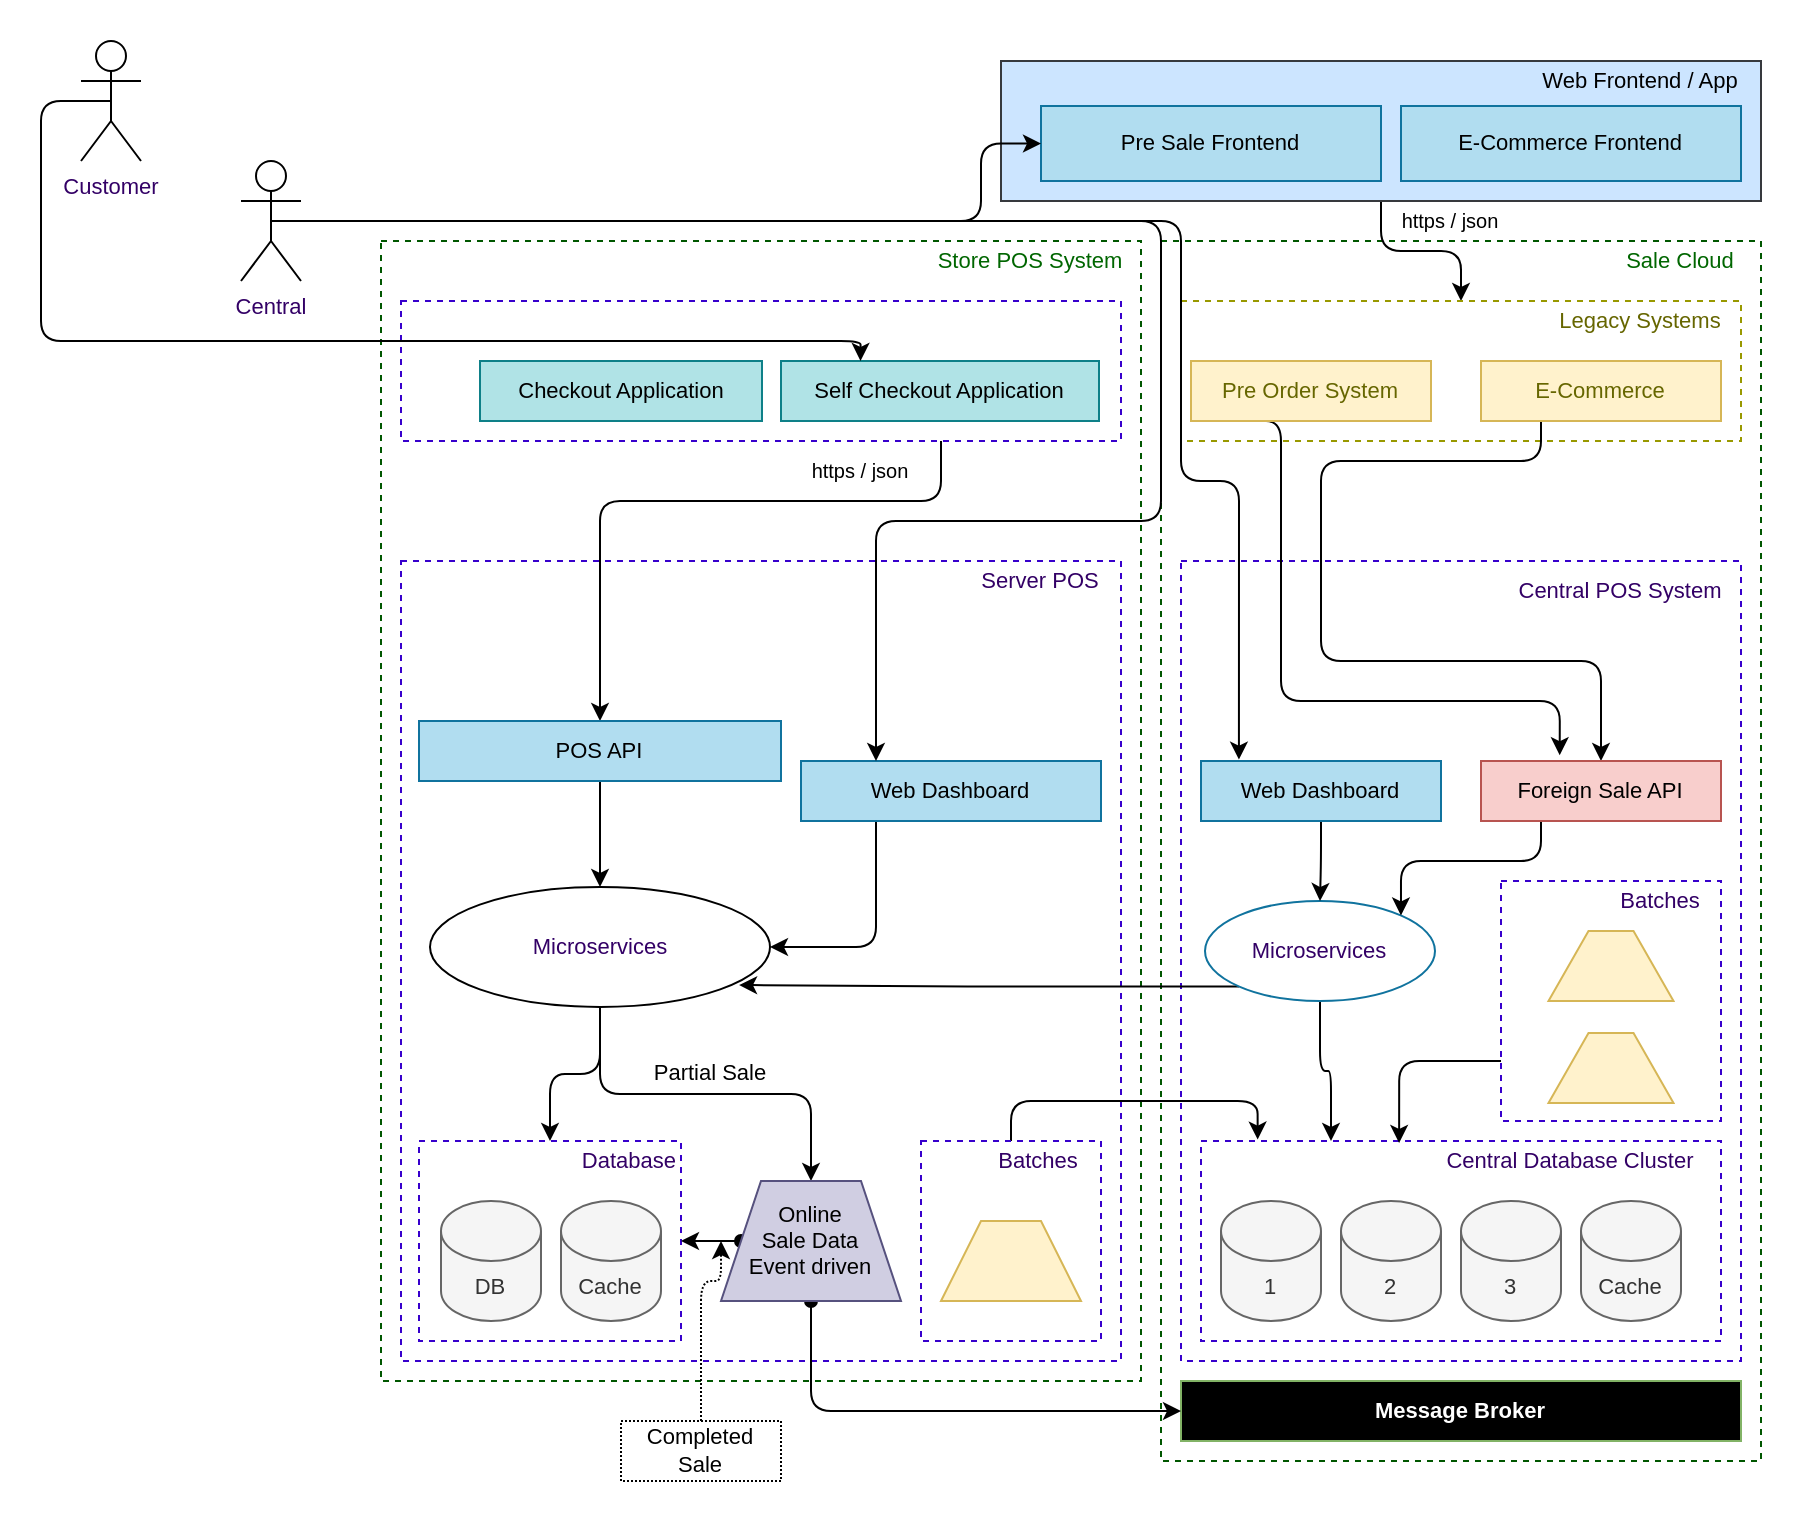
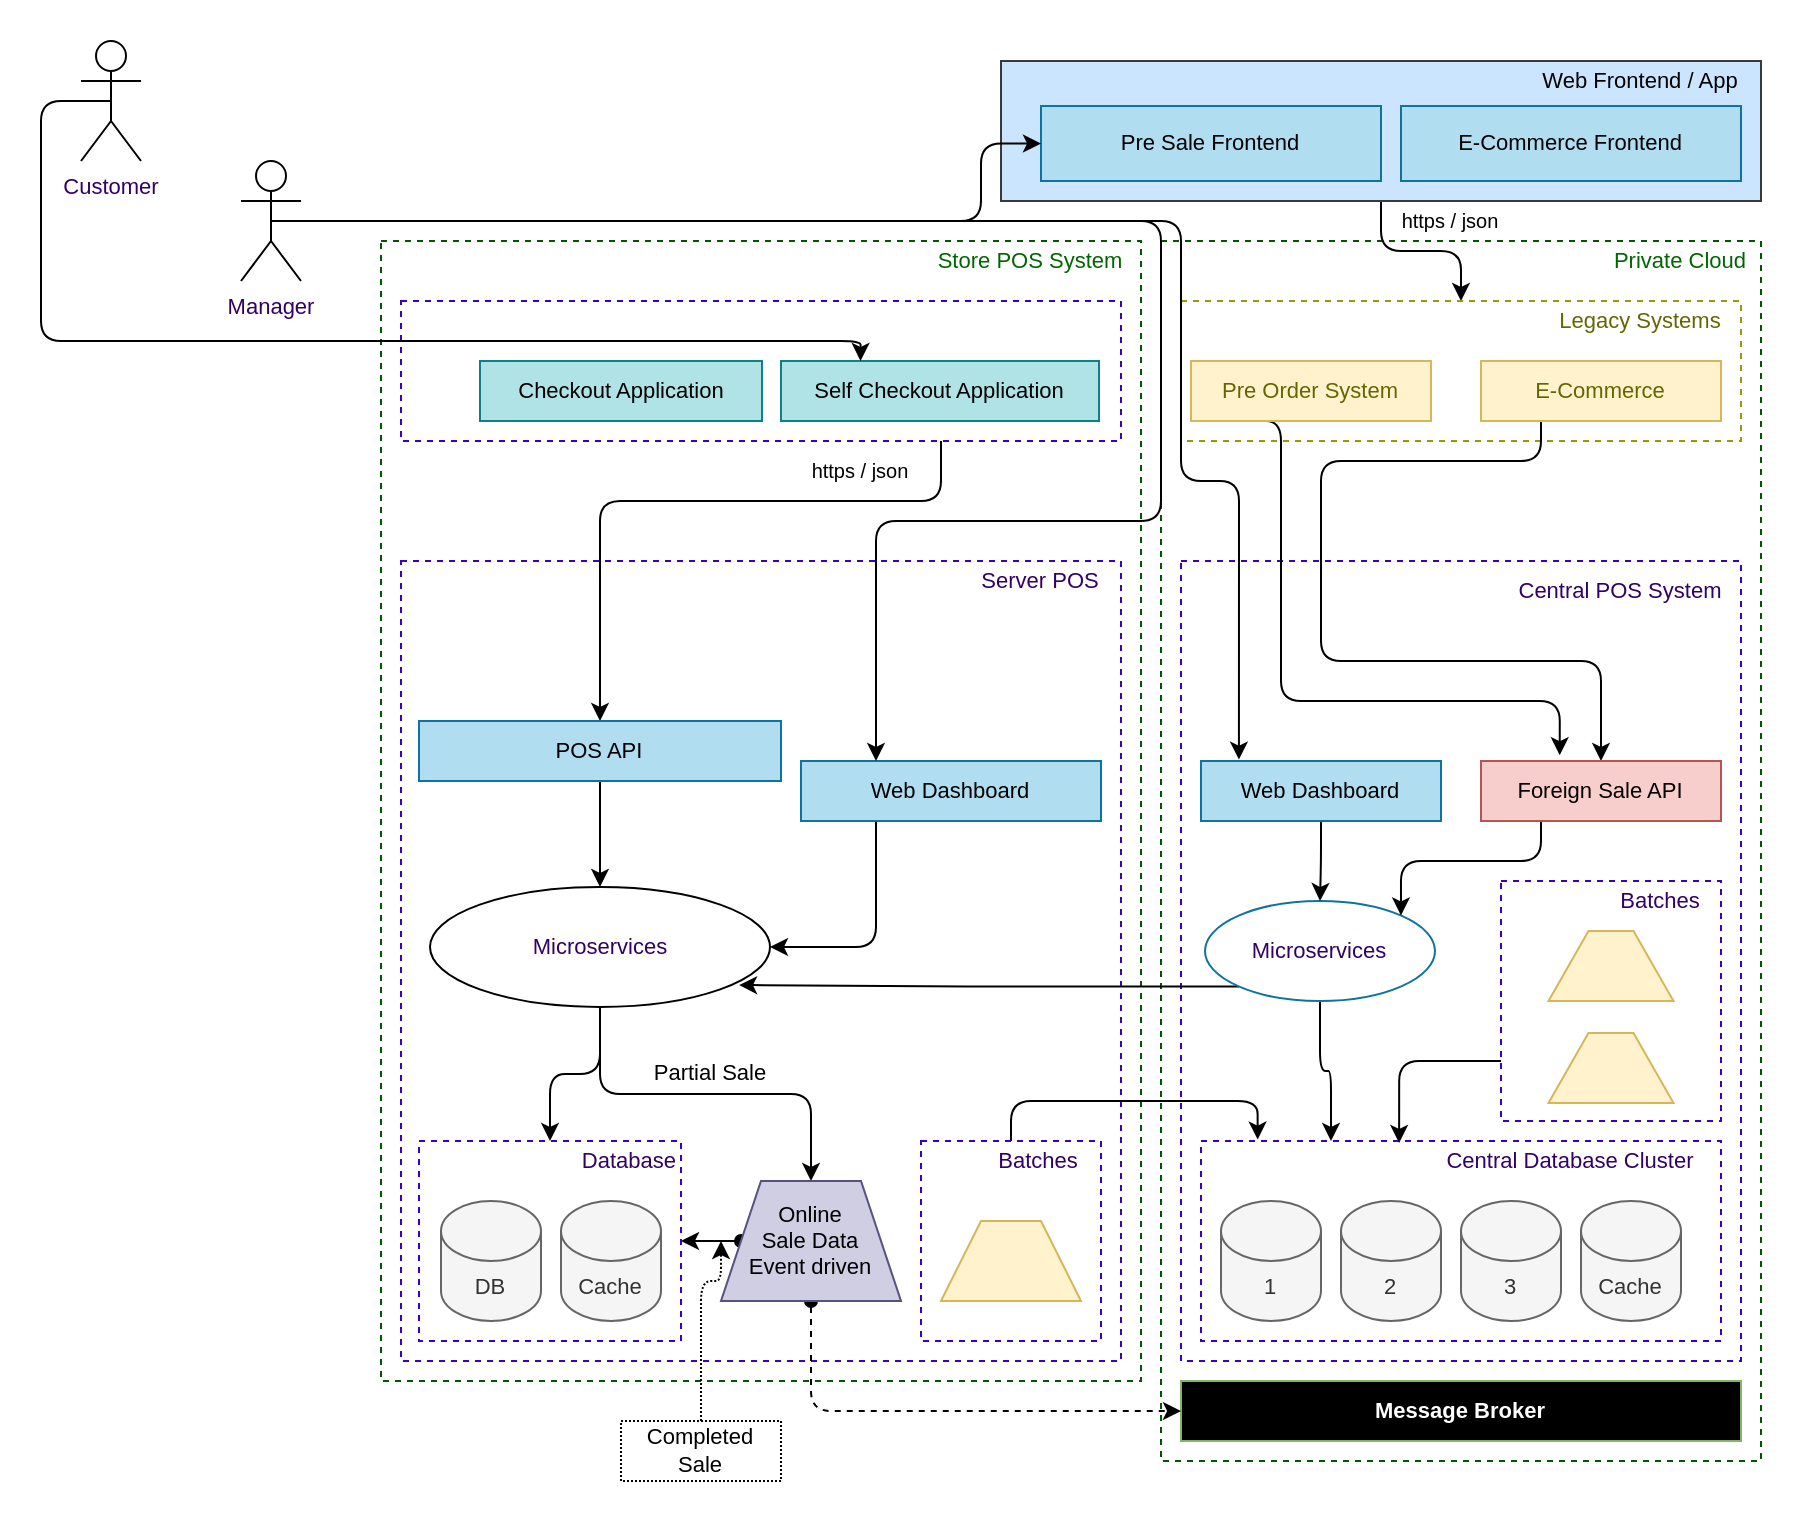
(1681, 261) -> (1681, 261)
(272, 308) -> (272, 308)
(947, 1411) -> (947, 1411)
